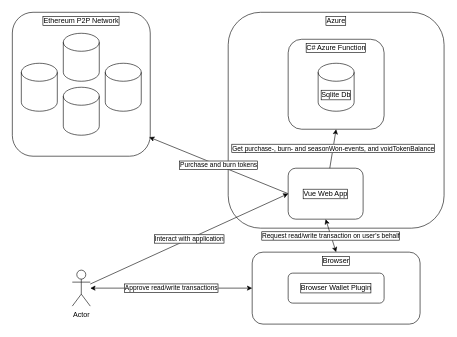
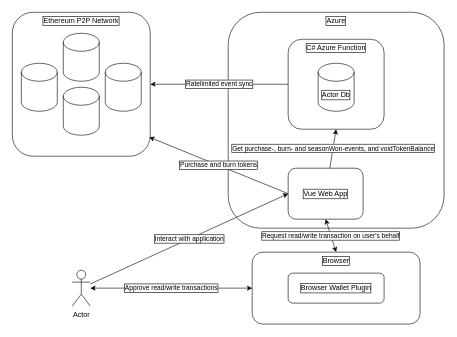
none -> (219, 84)
(336, 95) -> (336, 95)
